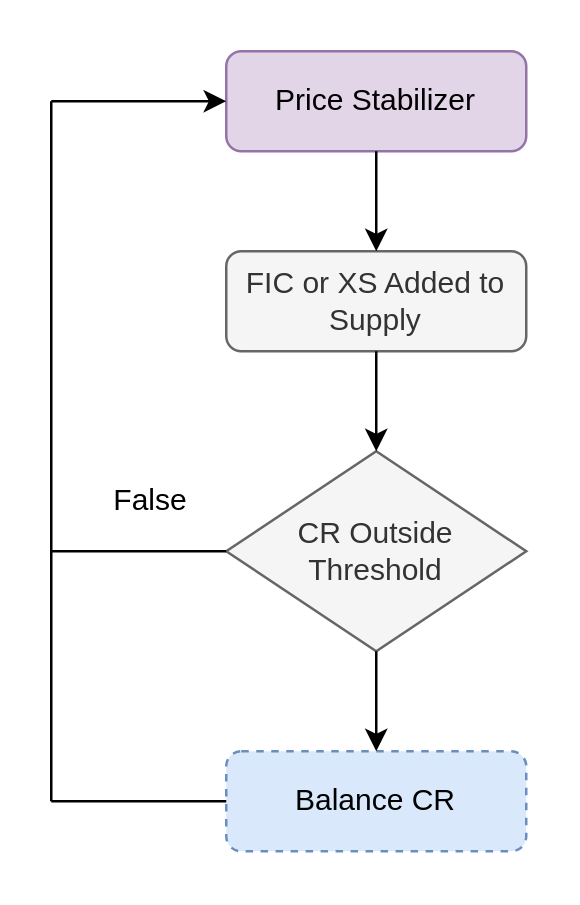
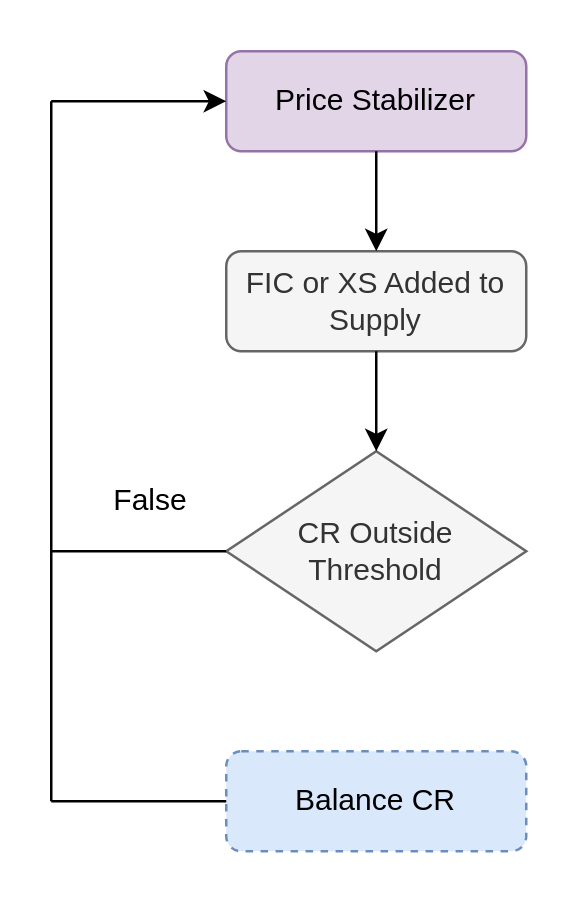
(376, 693) -> none
